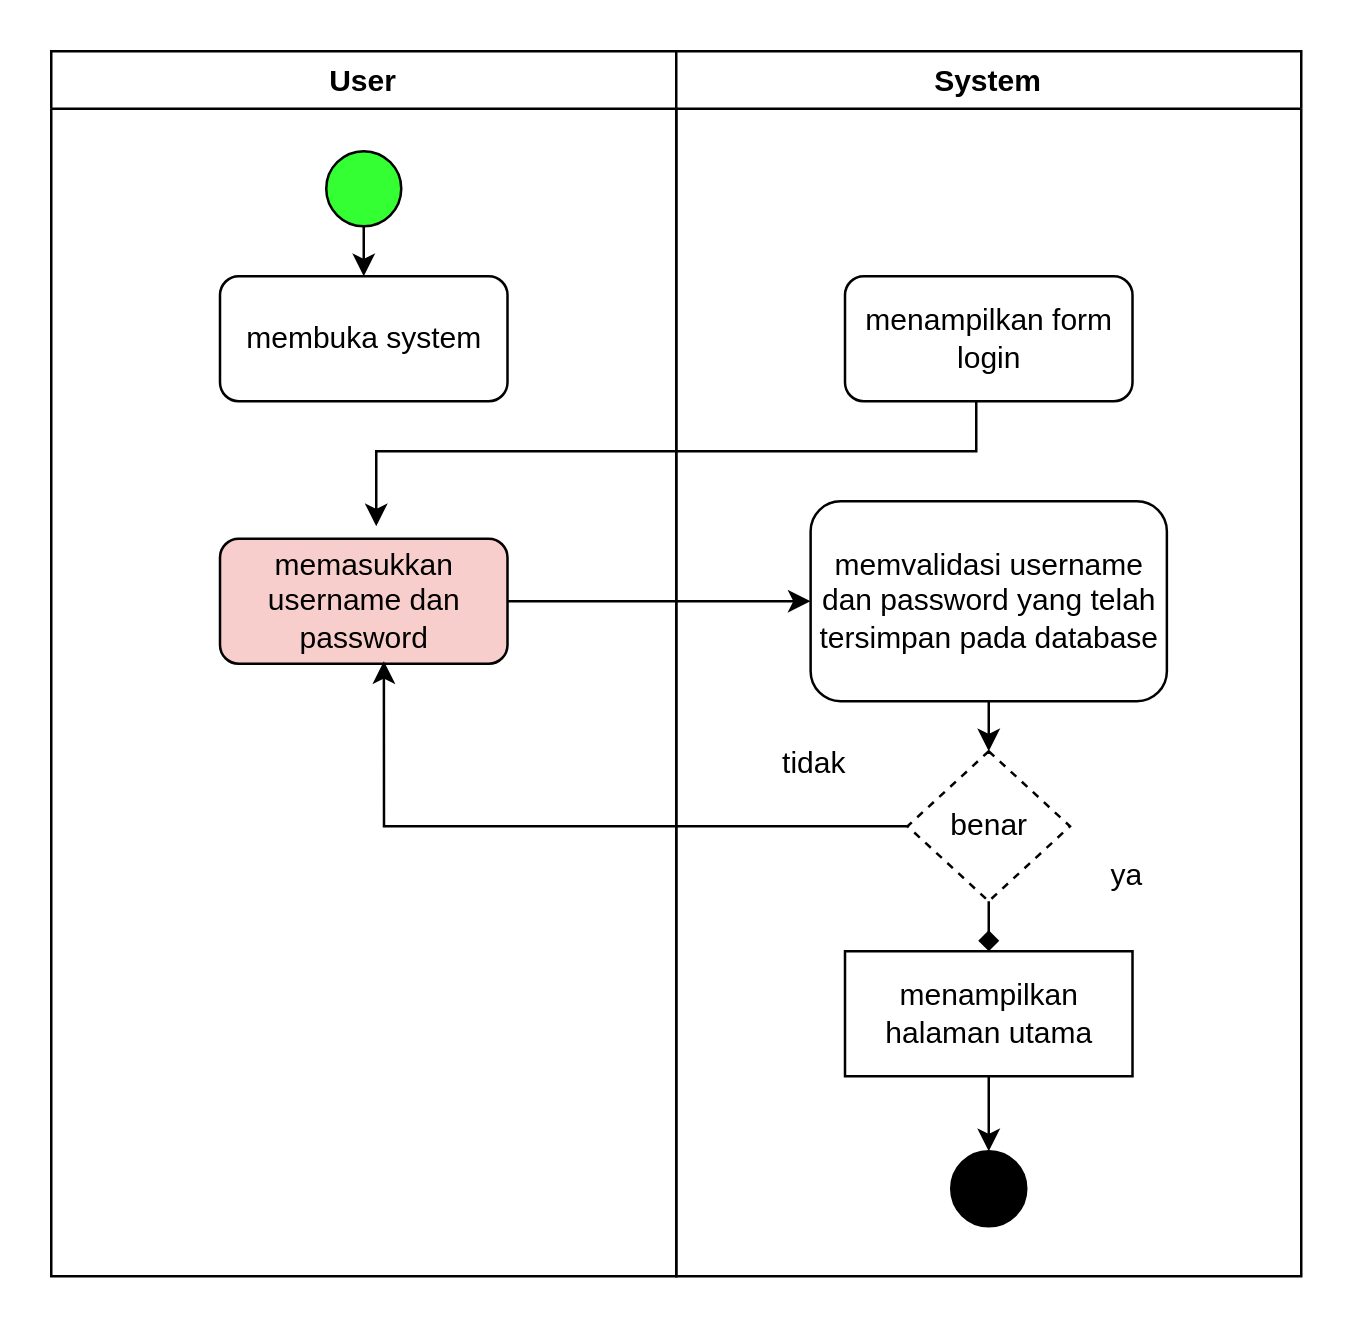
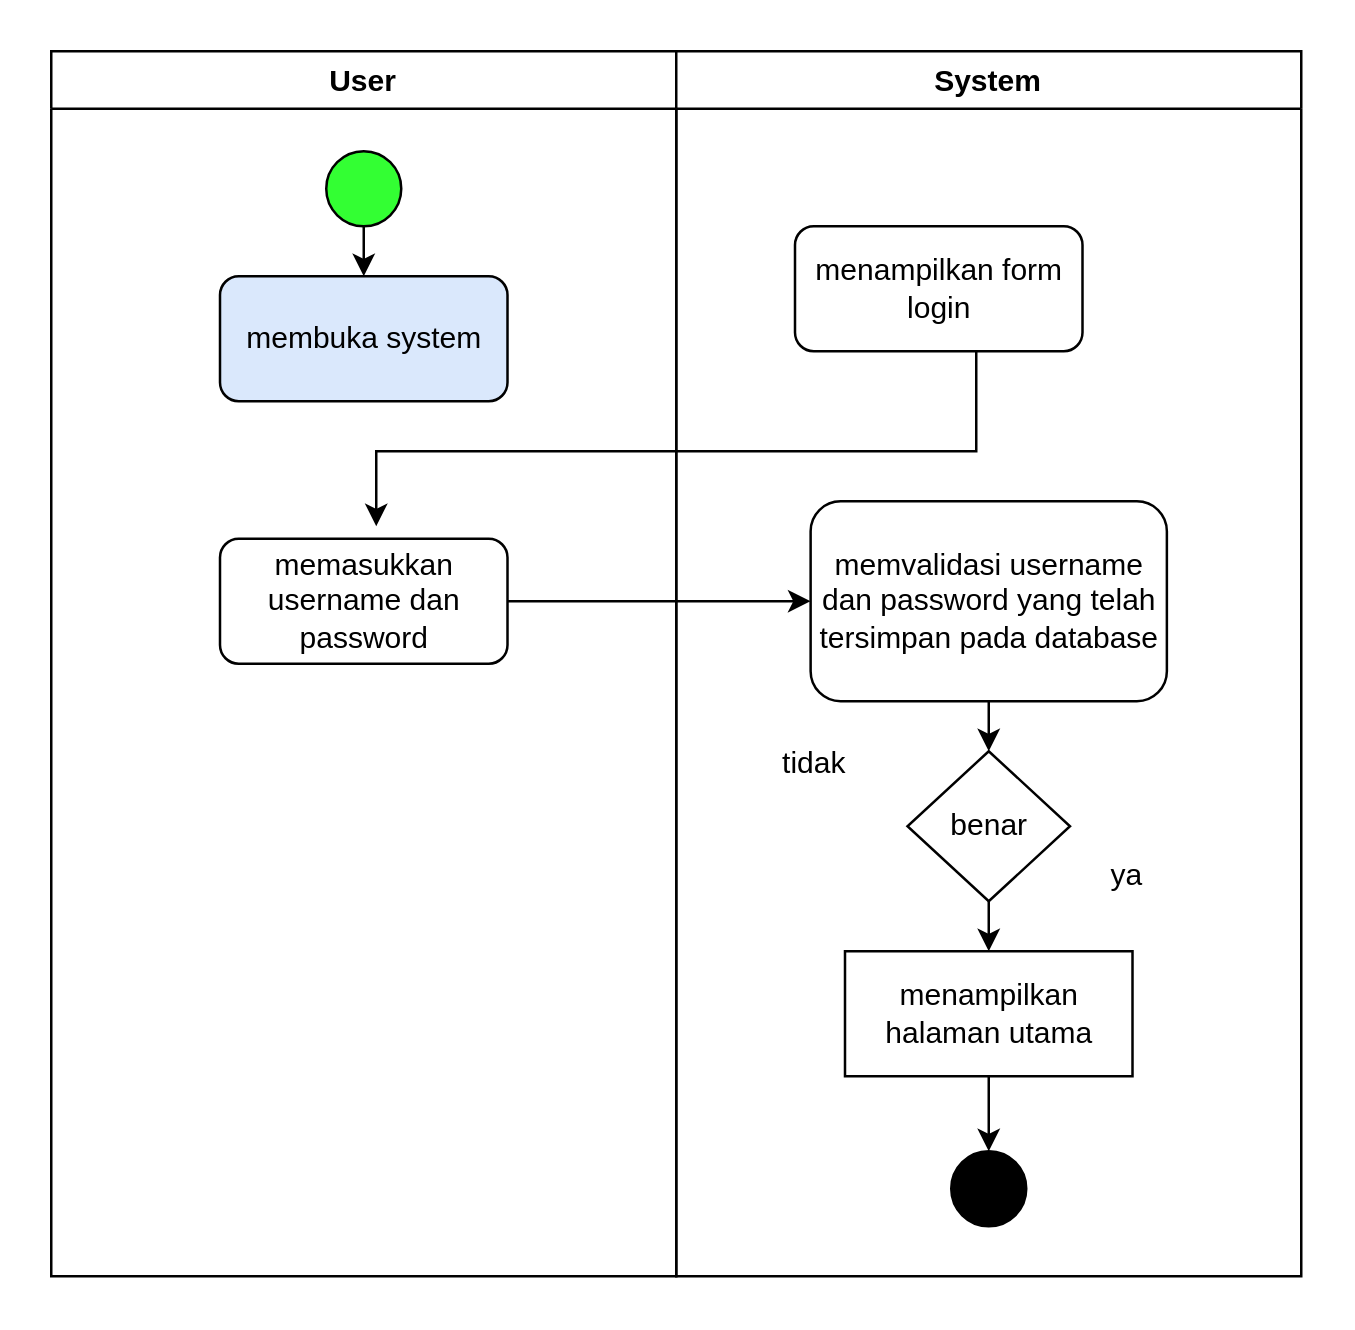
(364, 339) -> (364, 339)
(989, 339) -> (939, 289)
(364, 601) -> (364, 601)
(453, 826) -> none
(989, 826) -> (989, 826)
(989, 931) -> (989, 932)
